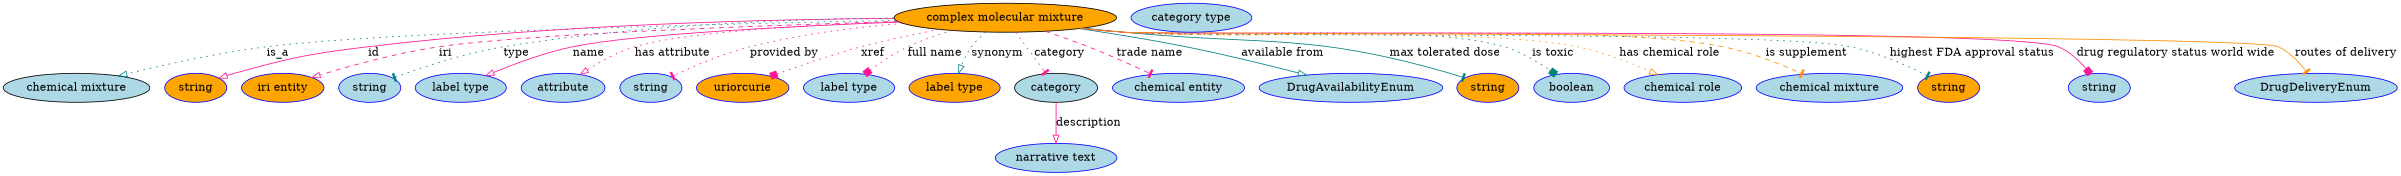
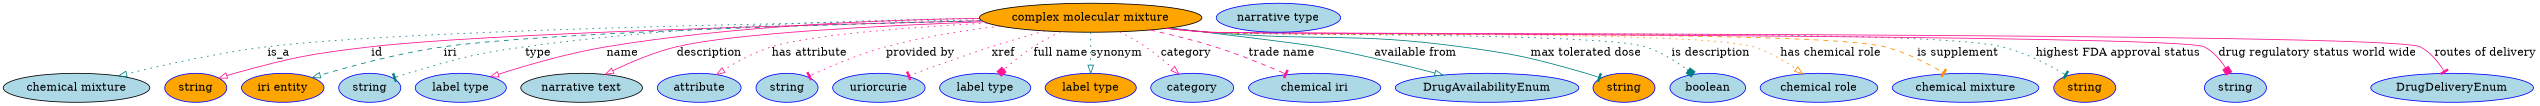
(1191, 18) -> (1278, 18)
(1697, 35) -> (1809, 35)
(520, 39) -> (649, 32)
(858, 48) -> (977, 51)
(1030, 51) -> (1147, 48)
(1553, 53) -> (1711, 53)
(743, 88) -> (879, 88)
(1056, 88) -> (1192, 88)
(1179, 88) -> (1315, 88)
(1056, 119) -> (796, 32)
(1056, 158) -> (582, 88)
